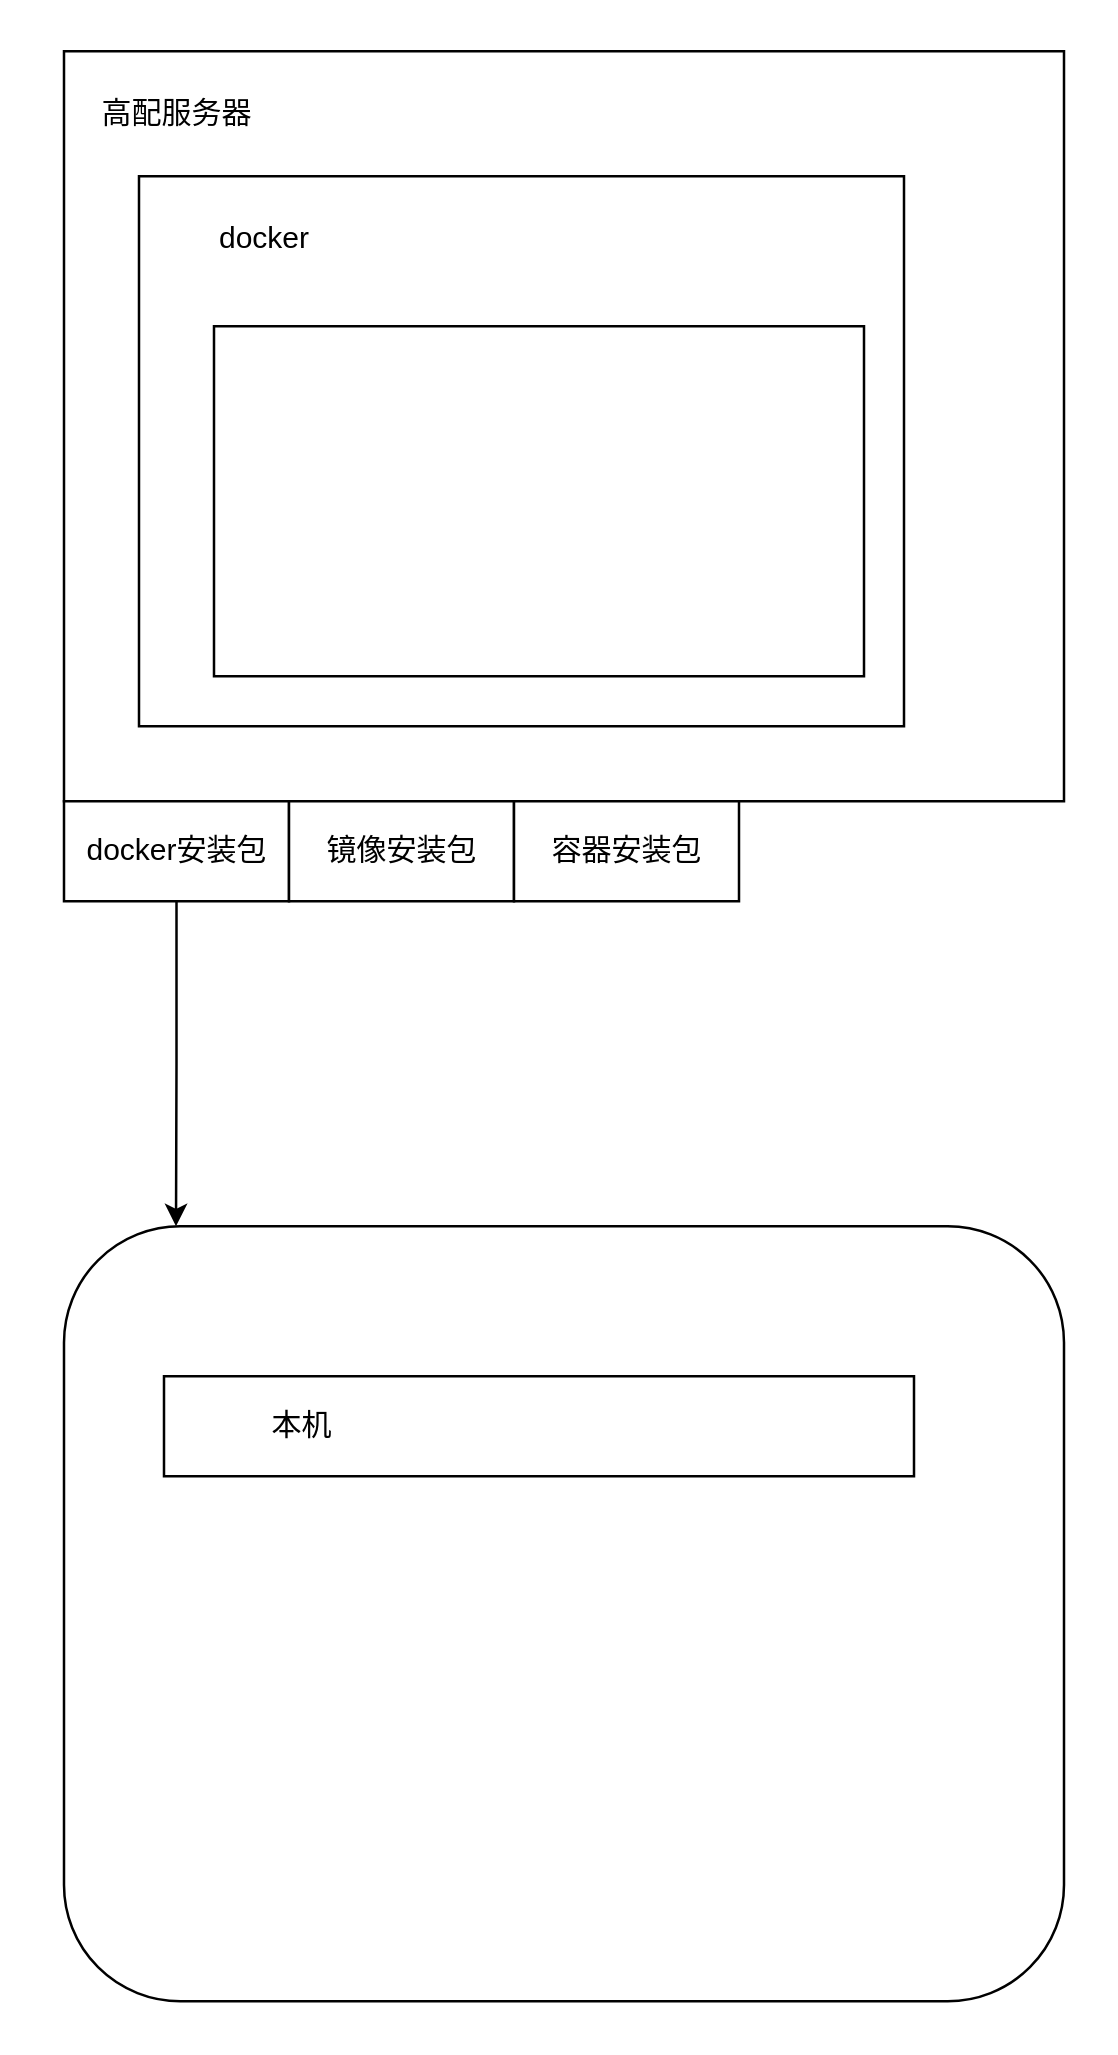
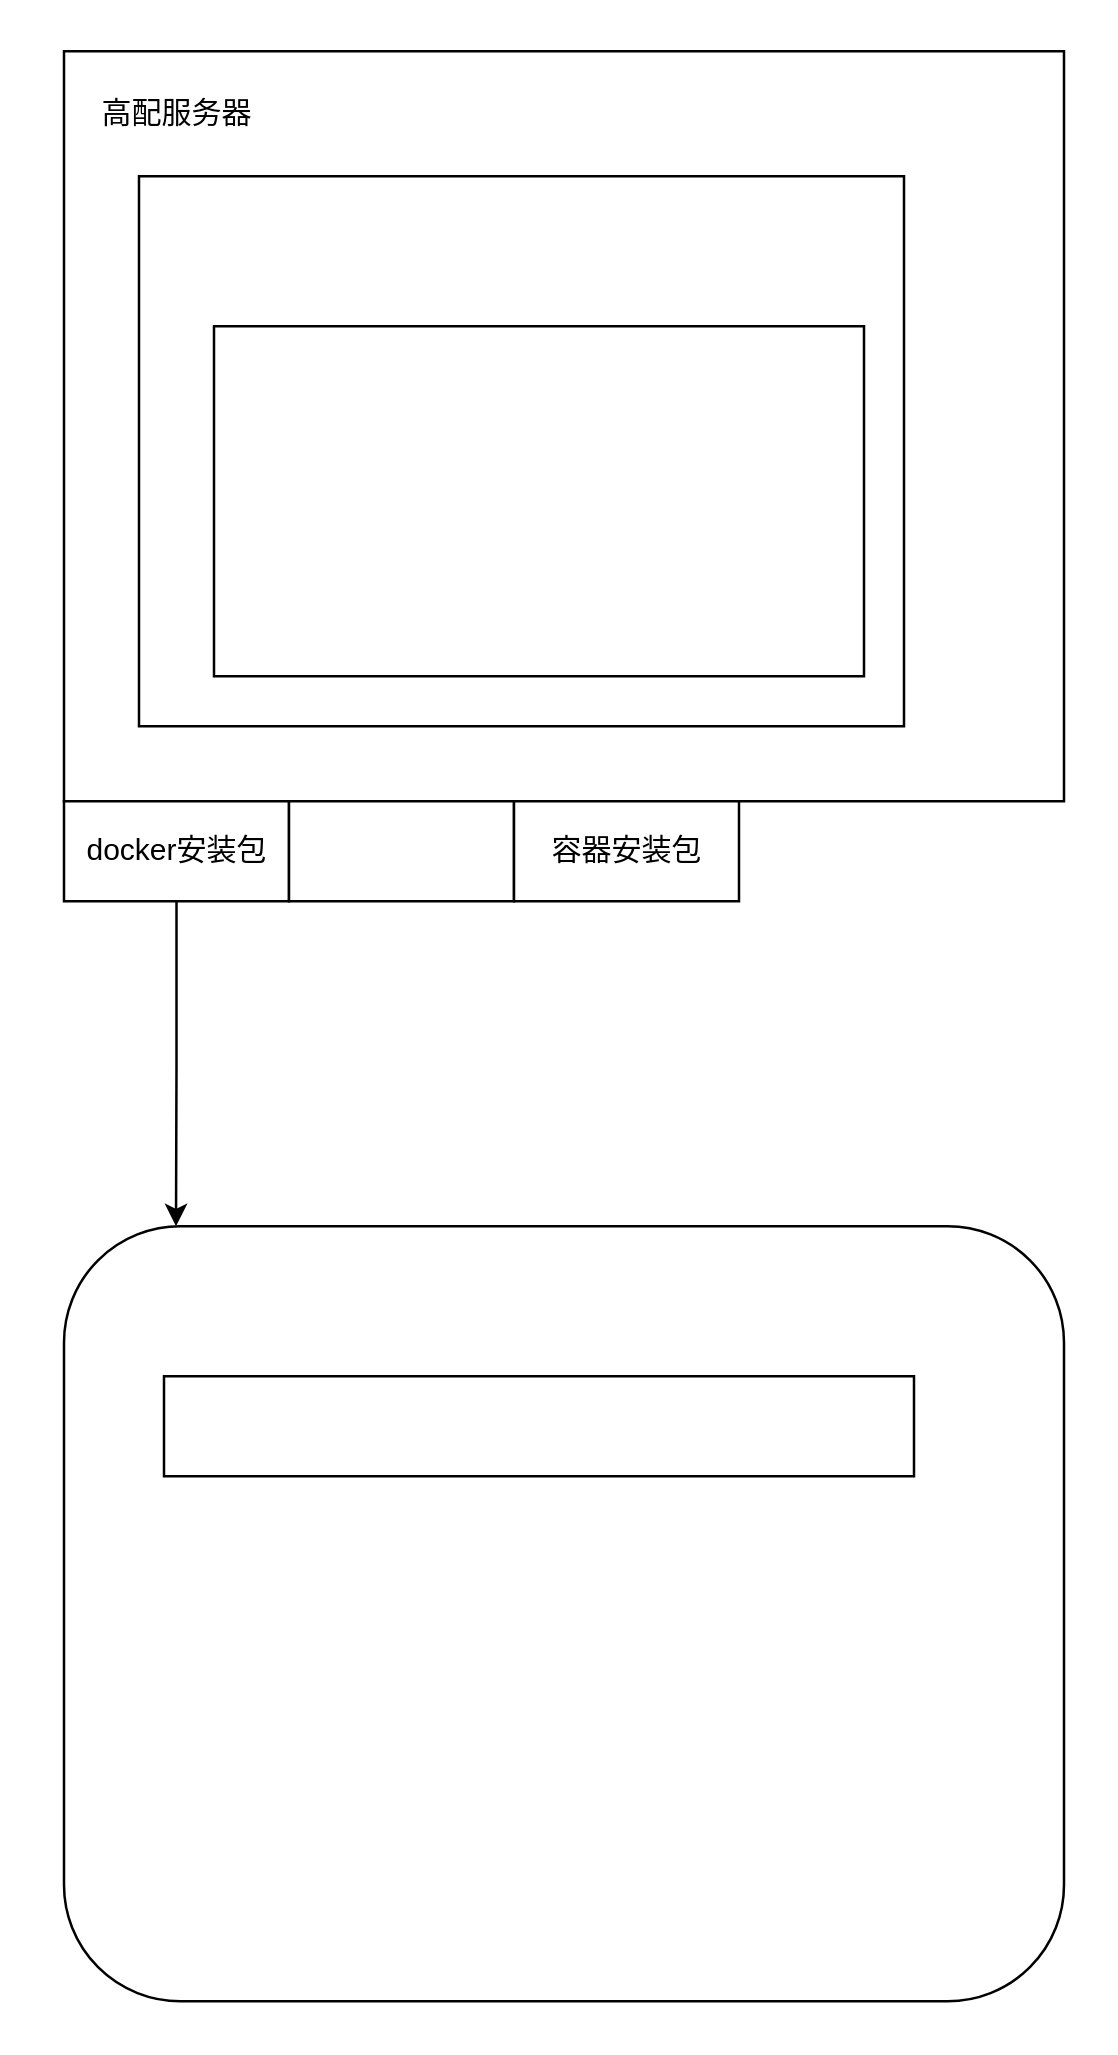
(264, 239) -> none
(401, 851) -> none
(301, 1426) -> none
